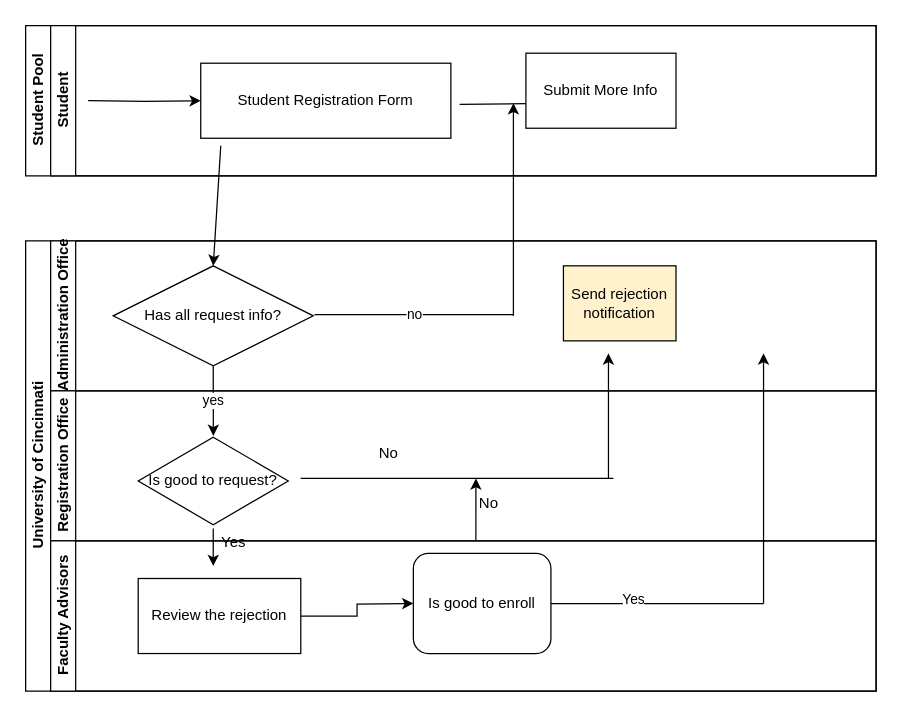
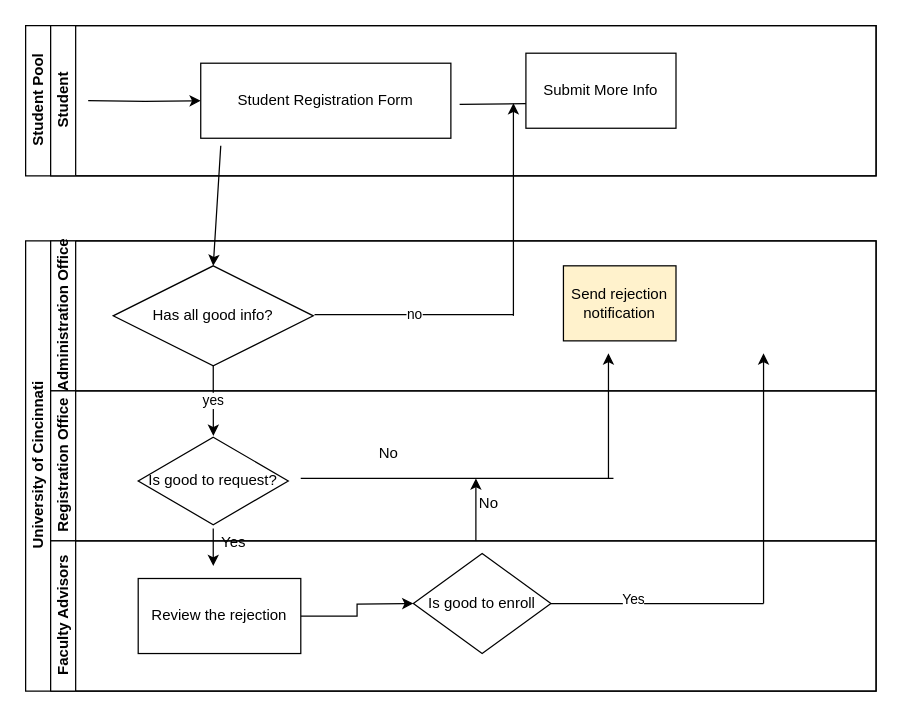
(213, 316) -> (213, 316)
(482, 603) -> (482, 603)
